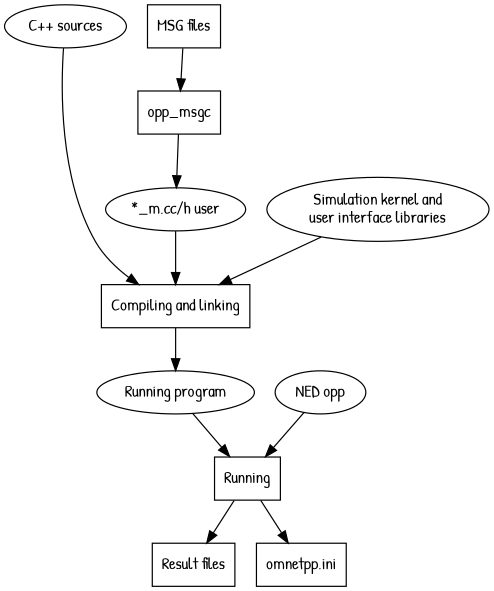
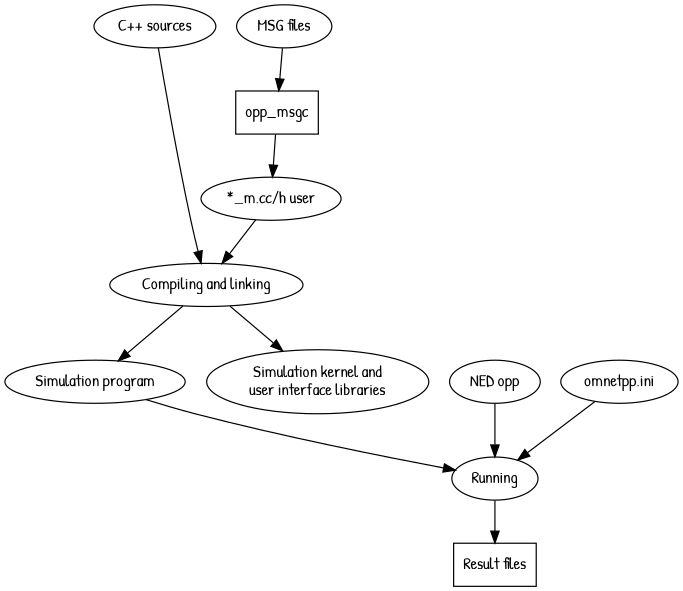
(184, 26) -> (284, 26)
(276, 258) -> (252, 324)
(176, 306) -> (206, 285)
(176, 392) -> (95, 382)
(247, 479) -> (495, 479)
(271, 517) -> (561, 427)
(301, 565) -> (619, 382)
